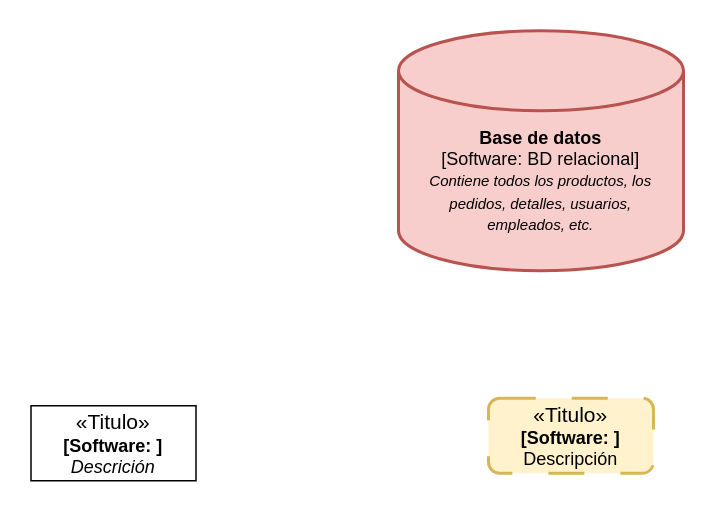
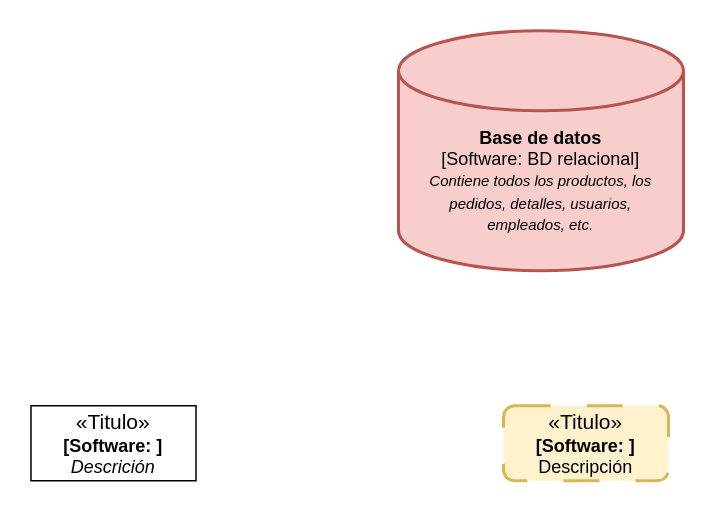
(571, 436) -> (586, 443)
